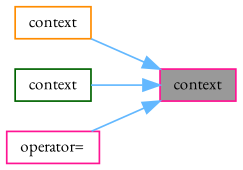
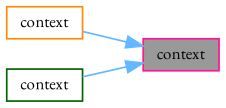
(53, 147) -> none
